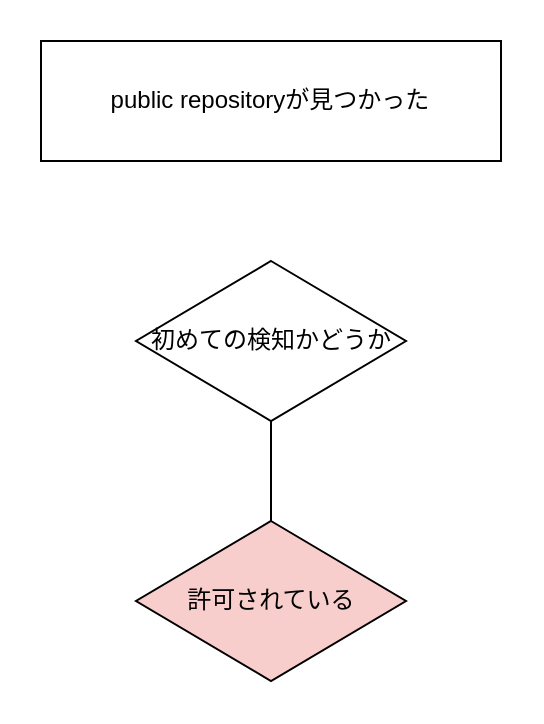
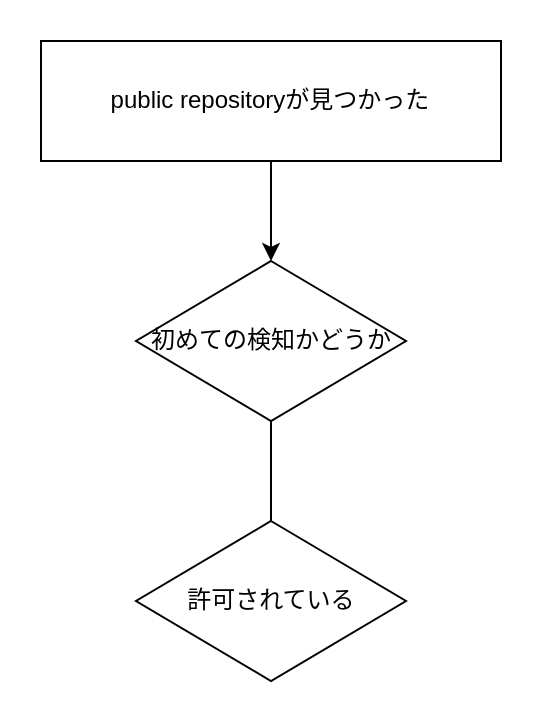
none -> (271, 204)
(271, 601) -> (271, 601)
